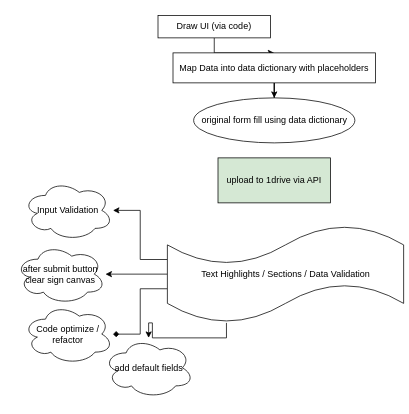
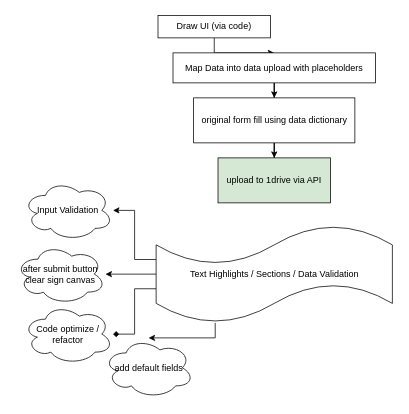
(274, 68) -> (274, 68)
(274, 120) -> (274, 120)
none -> (274, 153)
(285, 274) -> (274, 274)
